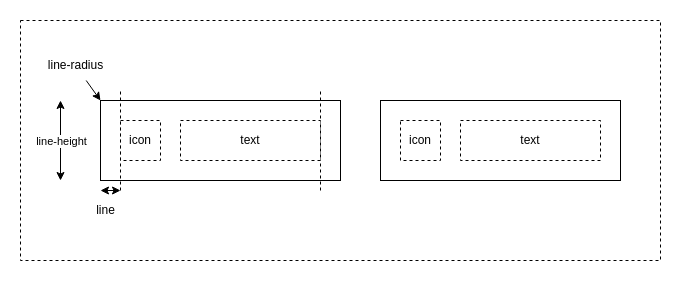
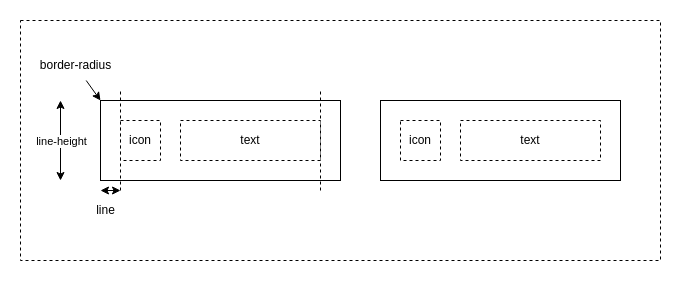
(76, 66) -> (76, 66)
